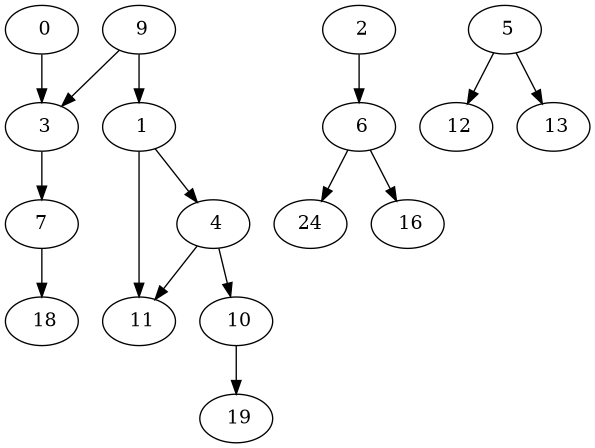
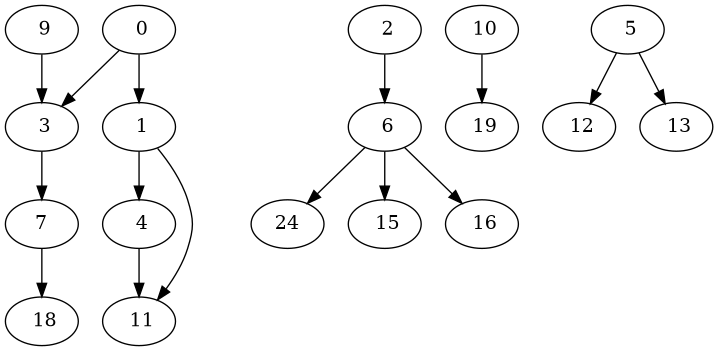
(139, 72) -> (139, 72)
none -> (385, 224)
(223, 266) -> none
